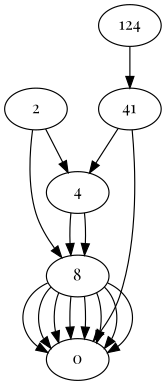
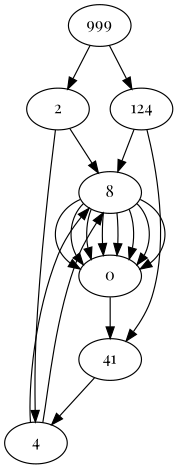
none -> (100, 26)
none -> (128, 145)
(132, 234) -> (110, 312)
